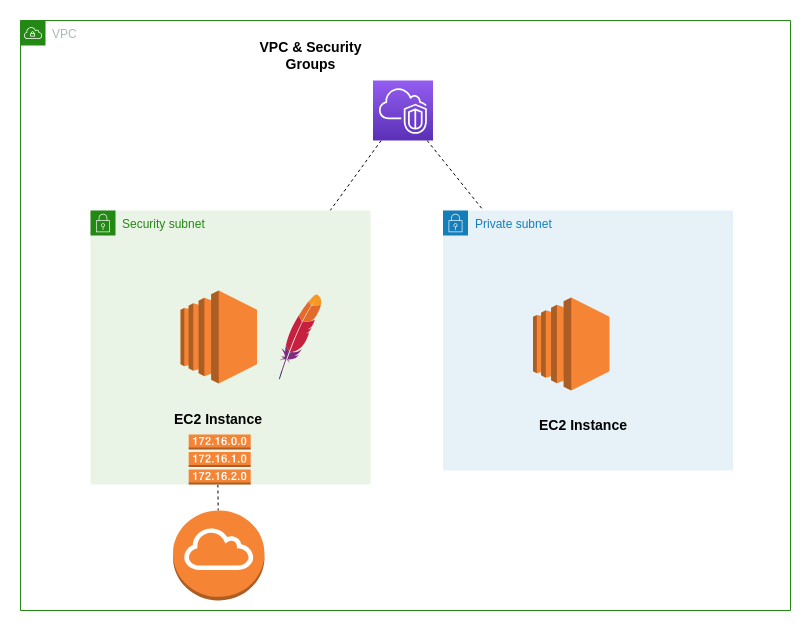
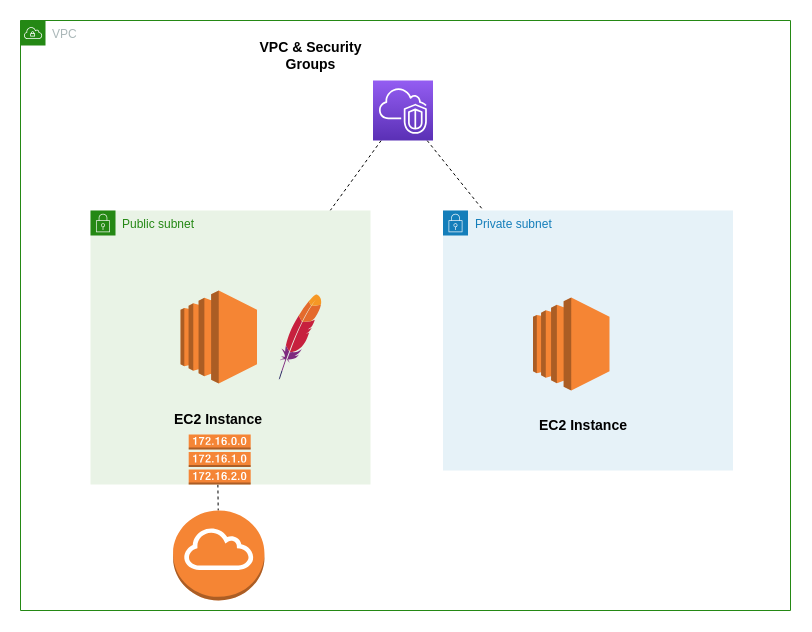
(170, 225) -> (162, 225)
